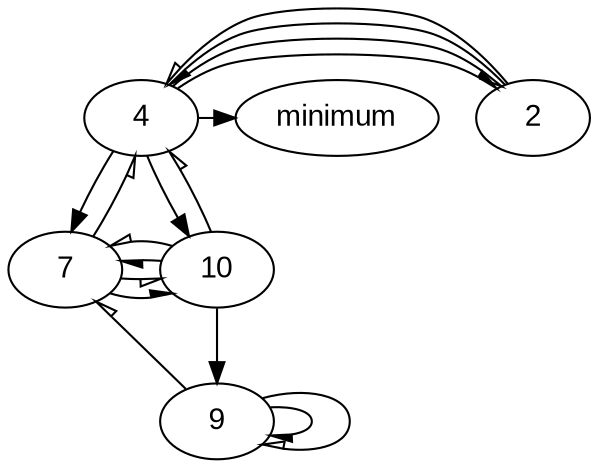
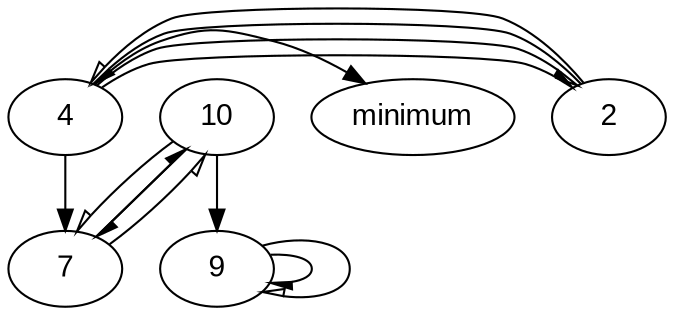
(162, 187) -> none
(197, 200) -> none
(111, 206) -> none
(149, 353) -> none
